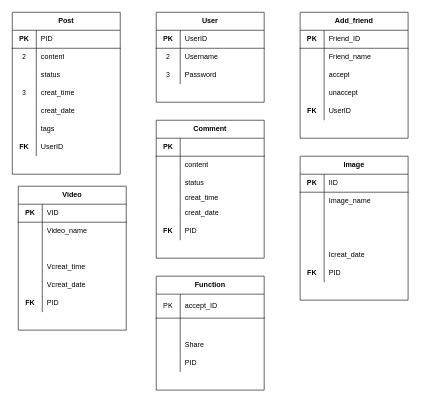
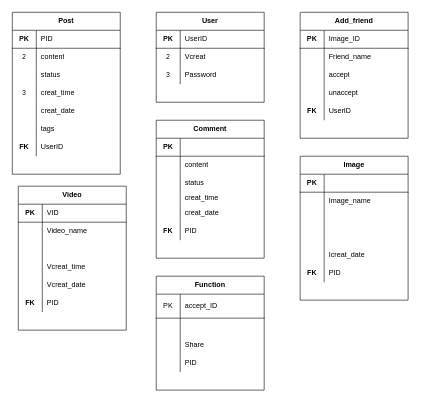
(346, 39) -> (345, 39)
(201, 57) -> (197, 57)
(366, 183) -> none
